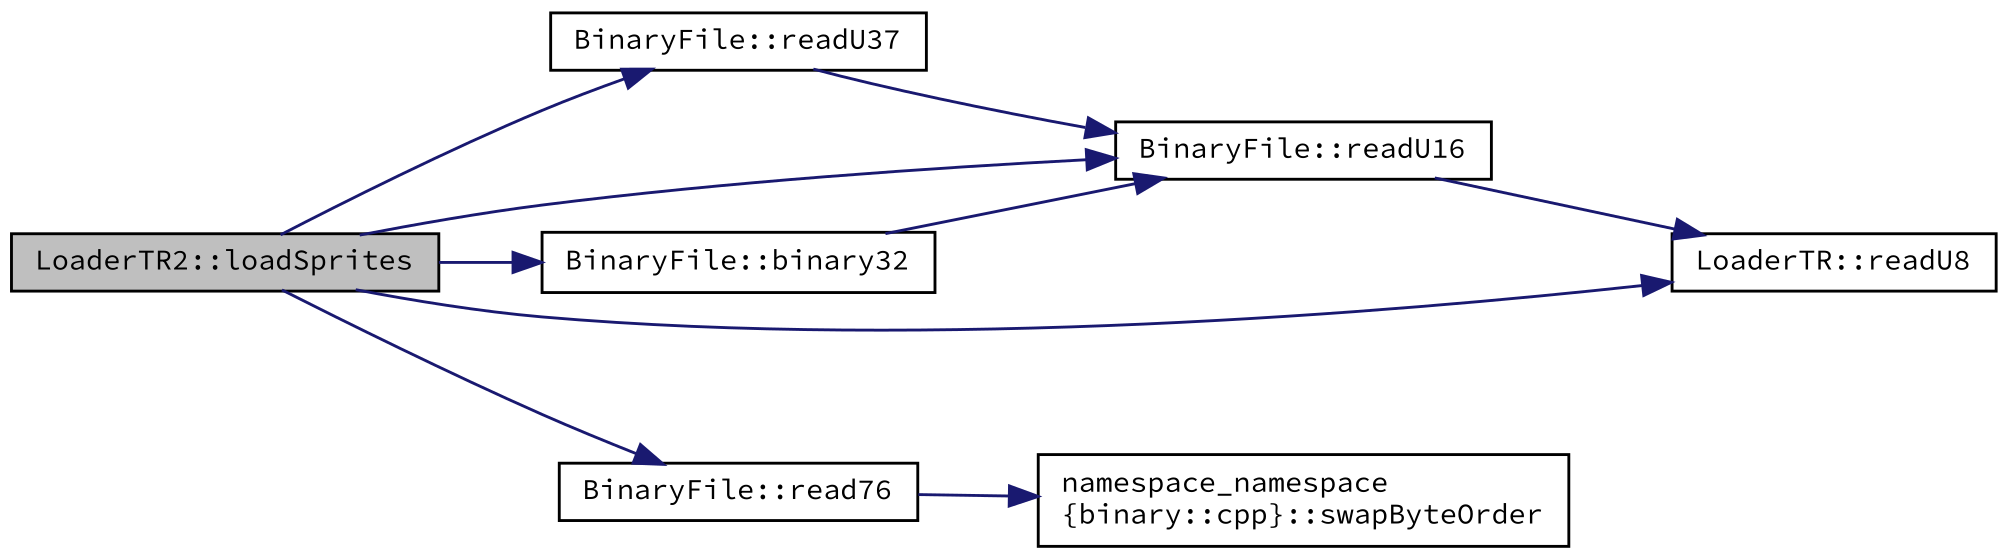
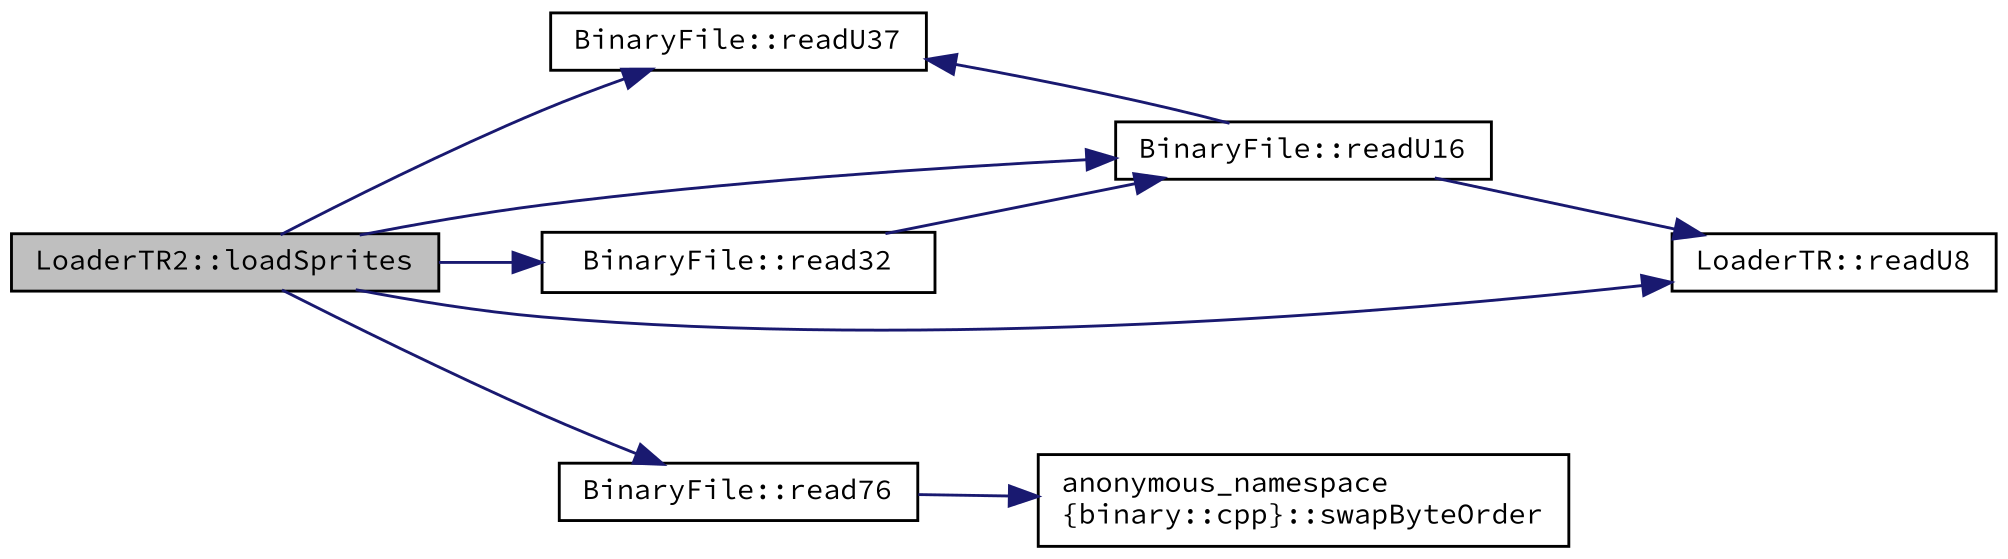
(949, 101) -> (1093, 91)
(739, 262) -> (739, 262)
(1304, 500) -> (1304, 500)
